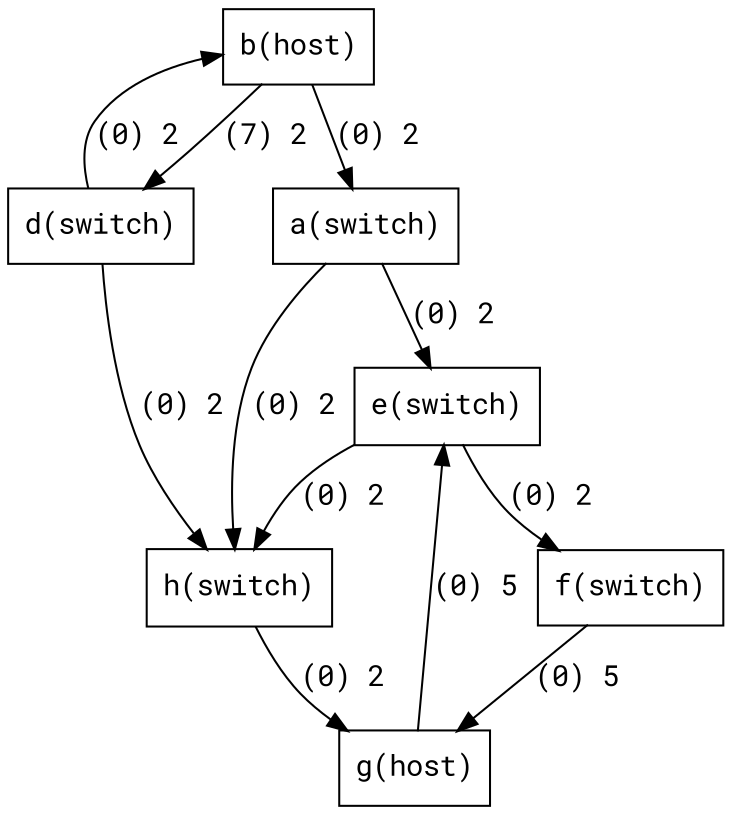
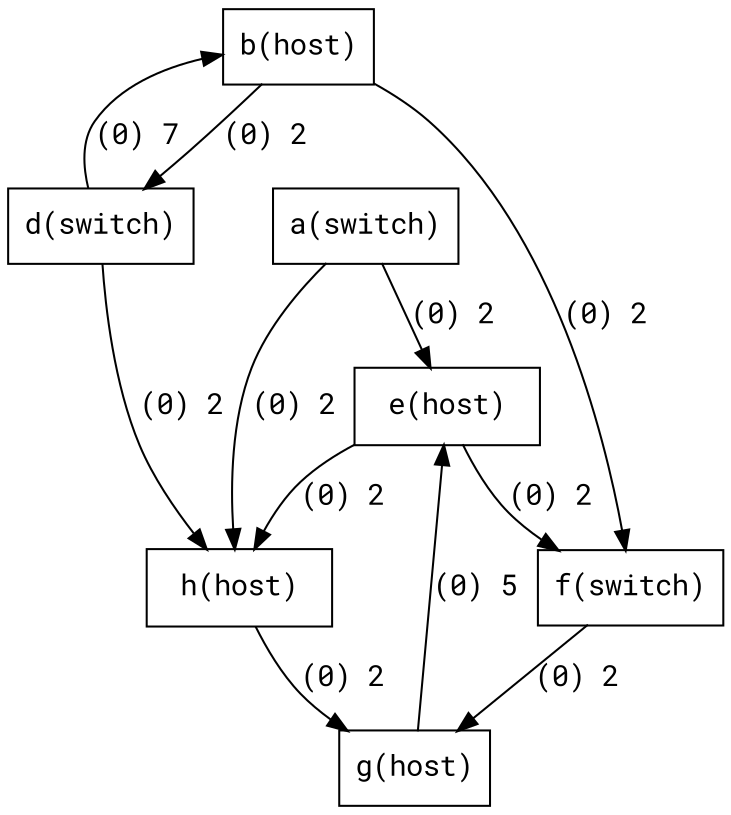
(329, 127) -> (543, 280)
(138, 137) -> (138, 137)
(266, 137) -> (266, 137)
(447, 406) -> (447, 406)
(239, 588) -> (239, 588)
(578, 678) -> (578, 678)
